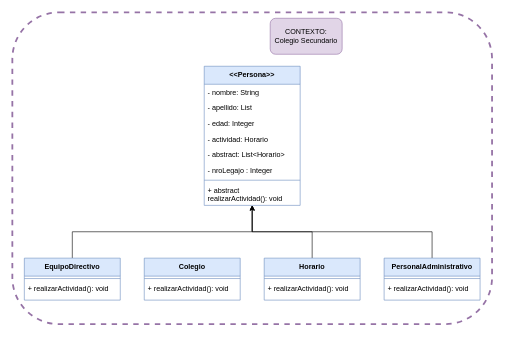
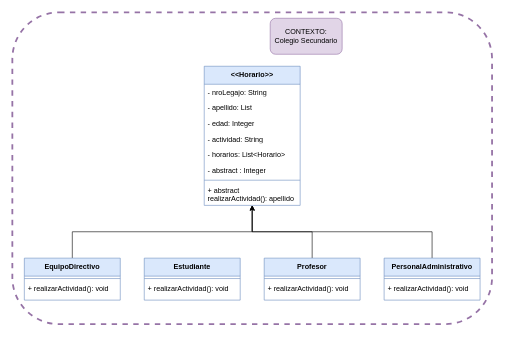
(252, 75) -> (252, 75)
(236, 93) -> (242, 93)
(243, 140) -> (241, 140)
(253, 160) -> (253, 155)
(246, 171) -> (244, 171)
(253, 196) -> (253, 196)
(192, 267) -> (192, 267)
(312, 267) -> (312, 267)
